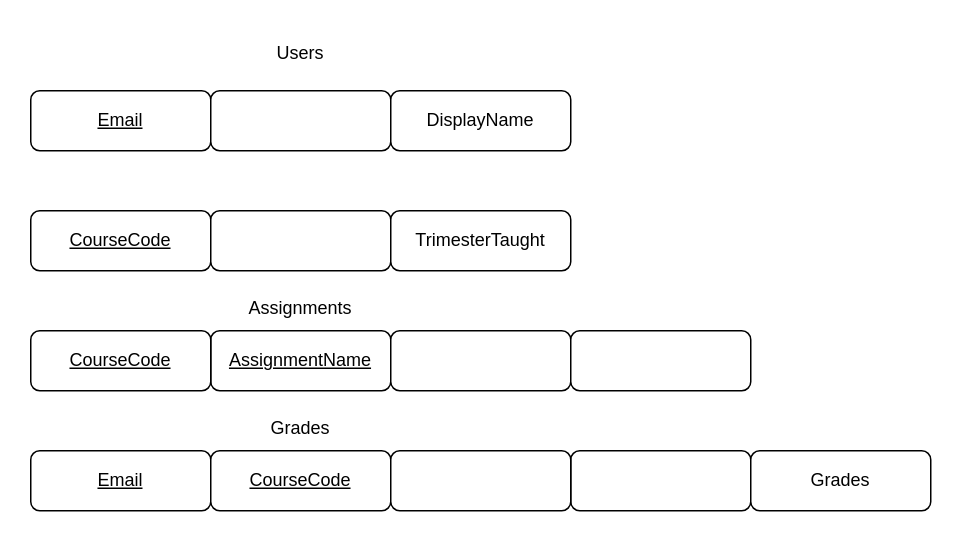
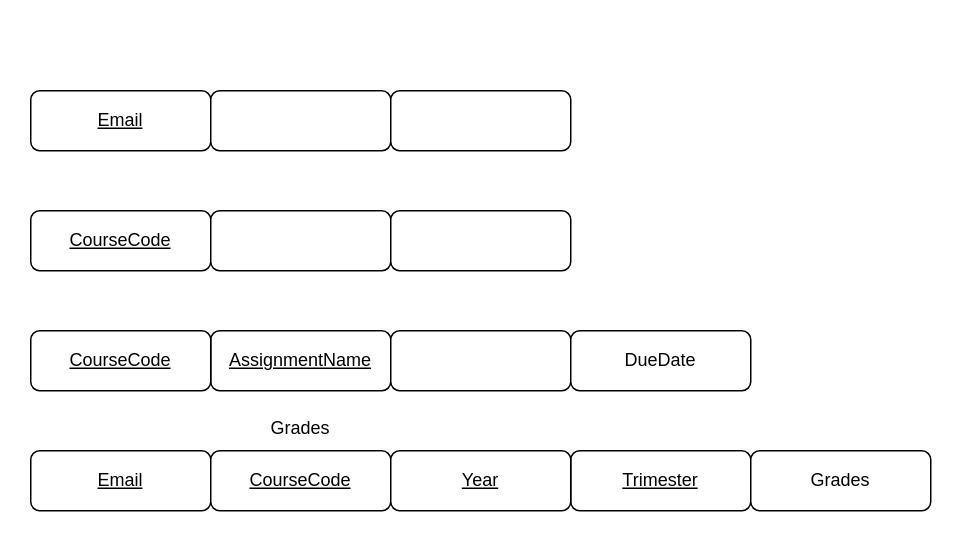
(301, 53) -> none
(481, 121) -> none
(481, 241) -> none
(301, 308) -> none
none -> (661, 361)
none -> (481, 481)
none -> (661, 481)
